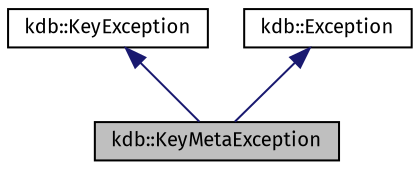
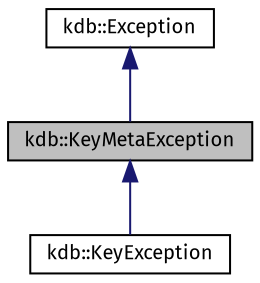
(170, 92) -> (130, 208)
